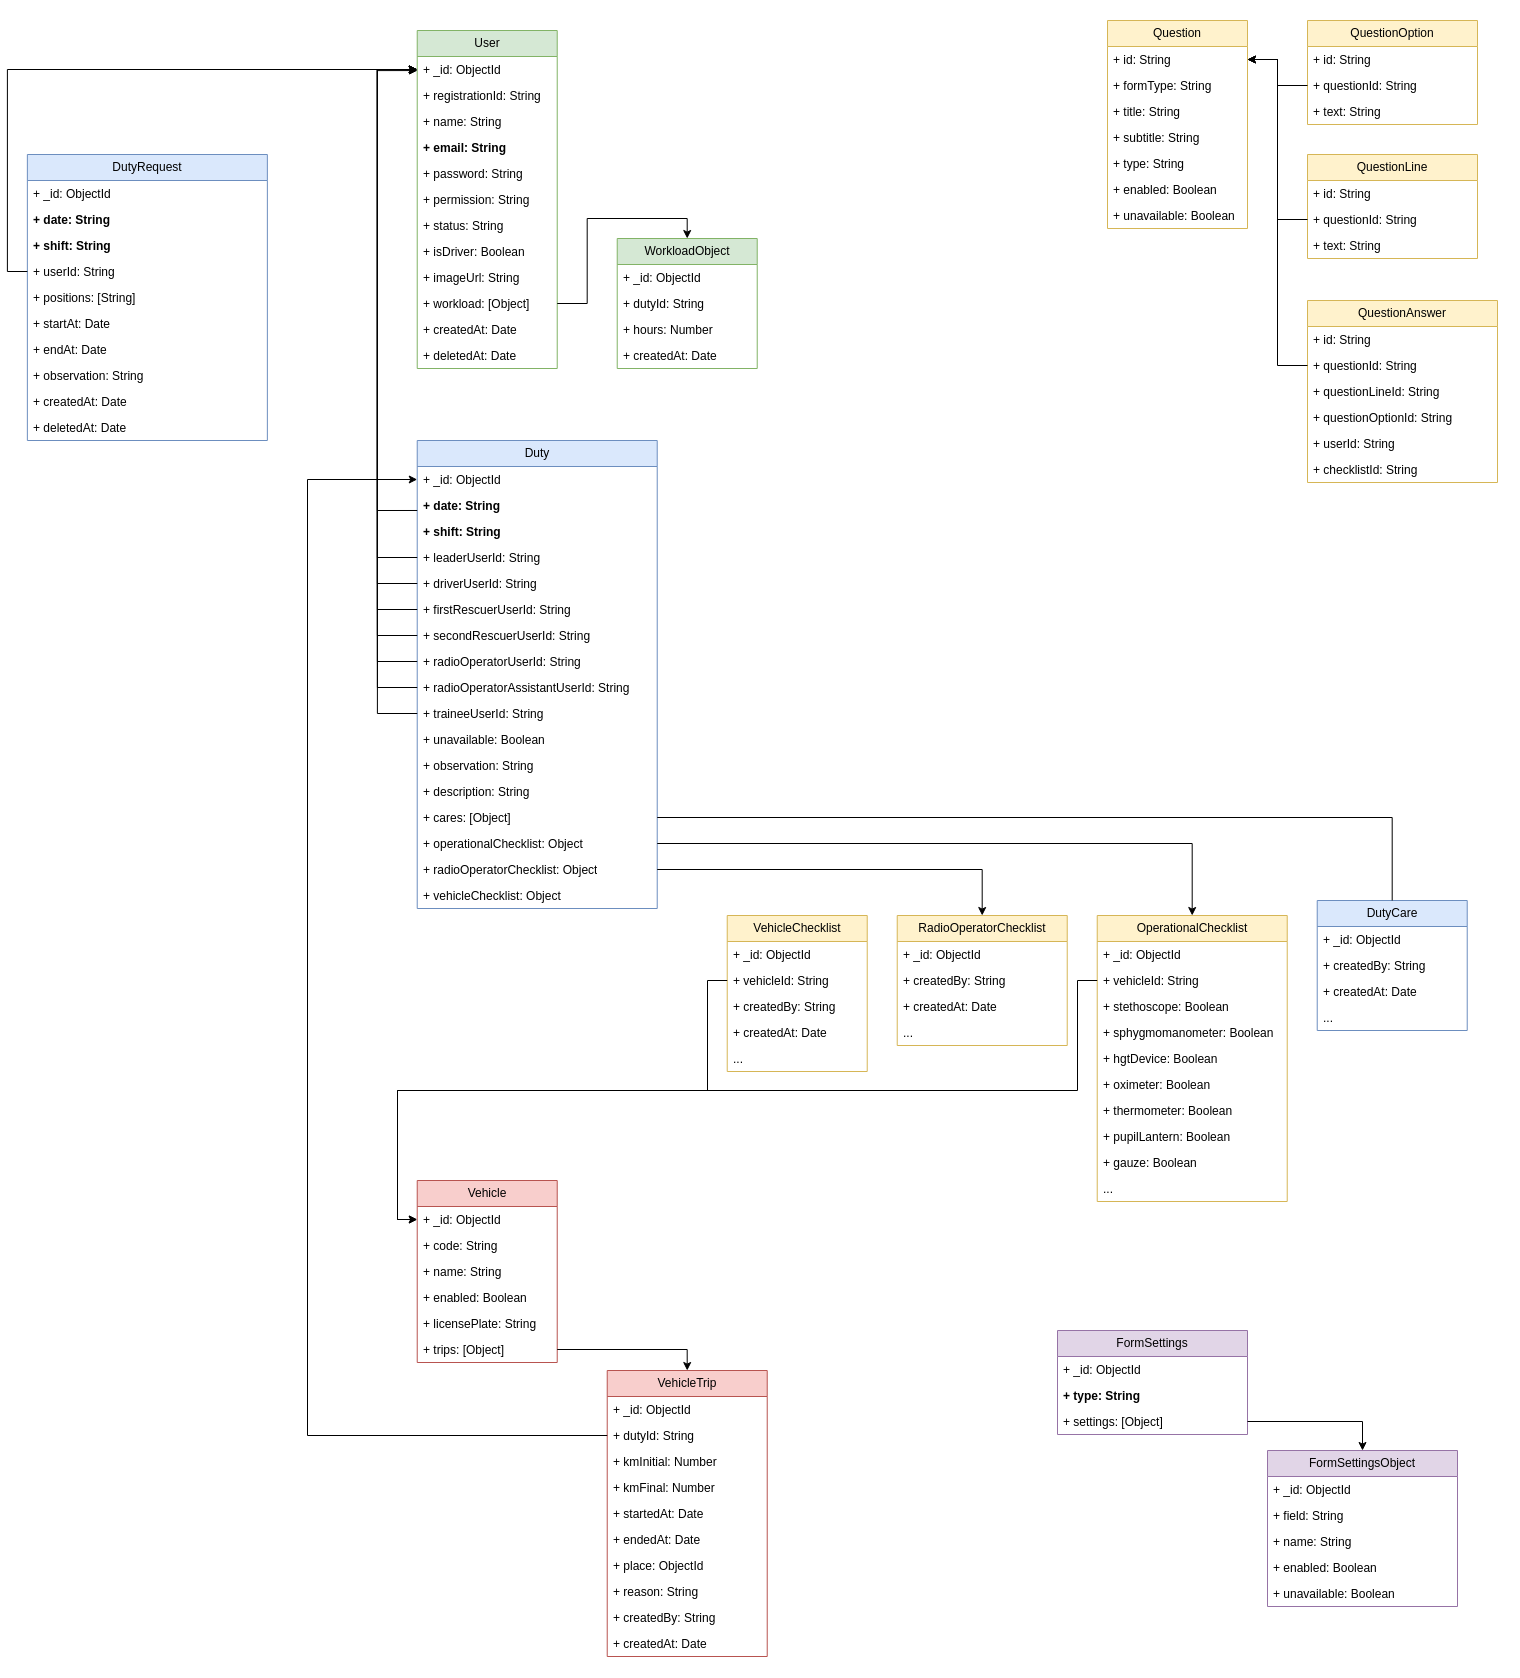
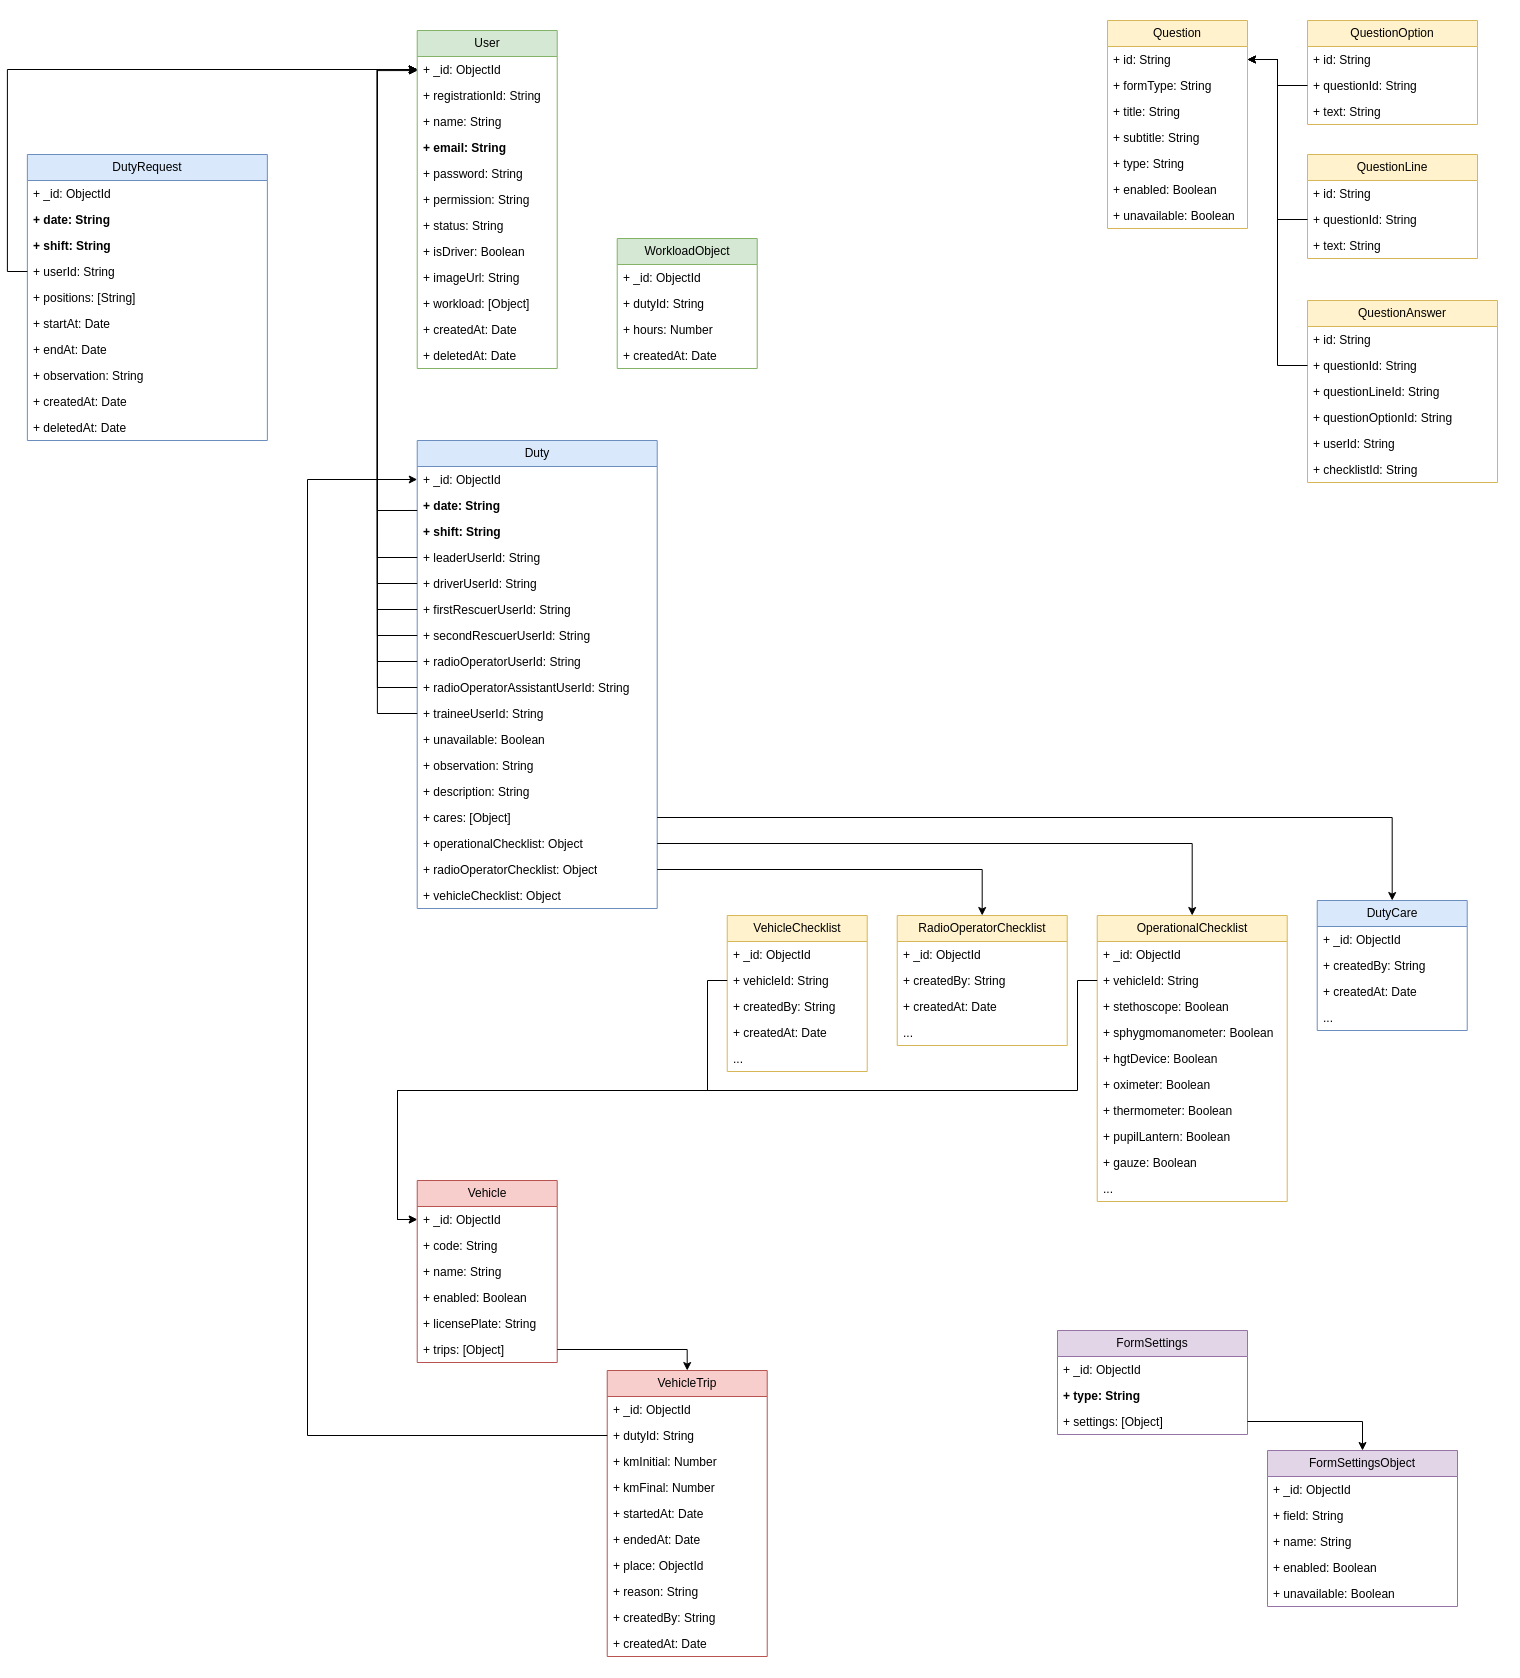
(587, 219) -> none
(1392, 895) -> (1392, 892)
